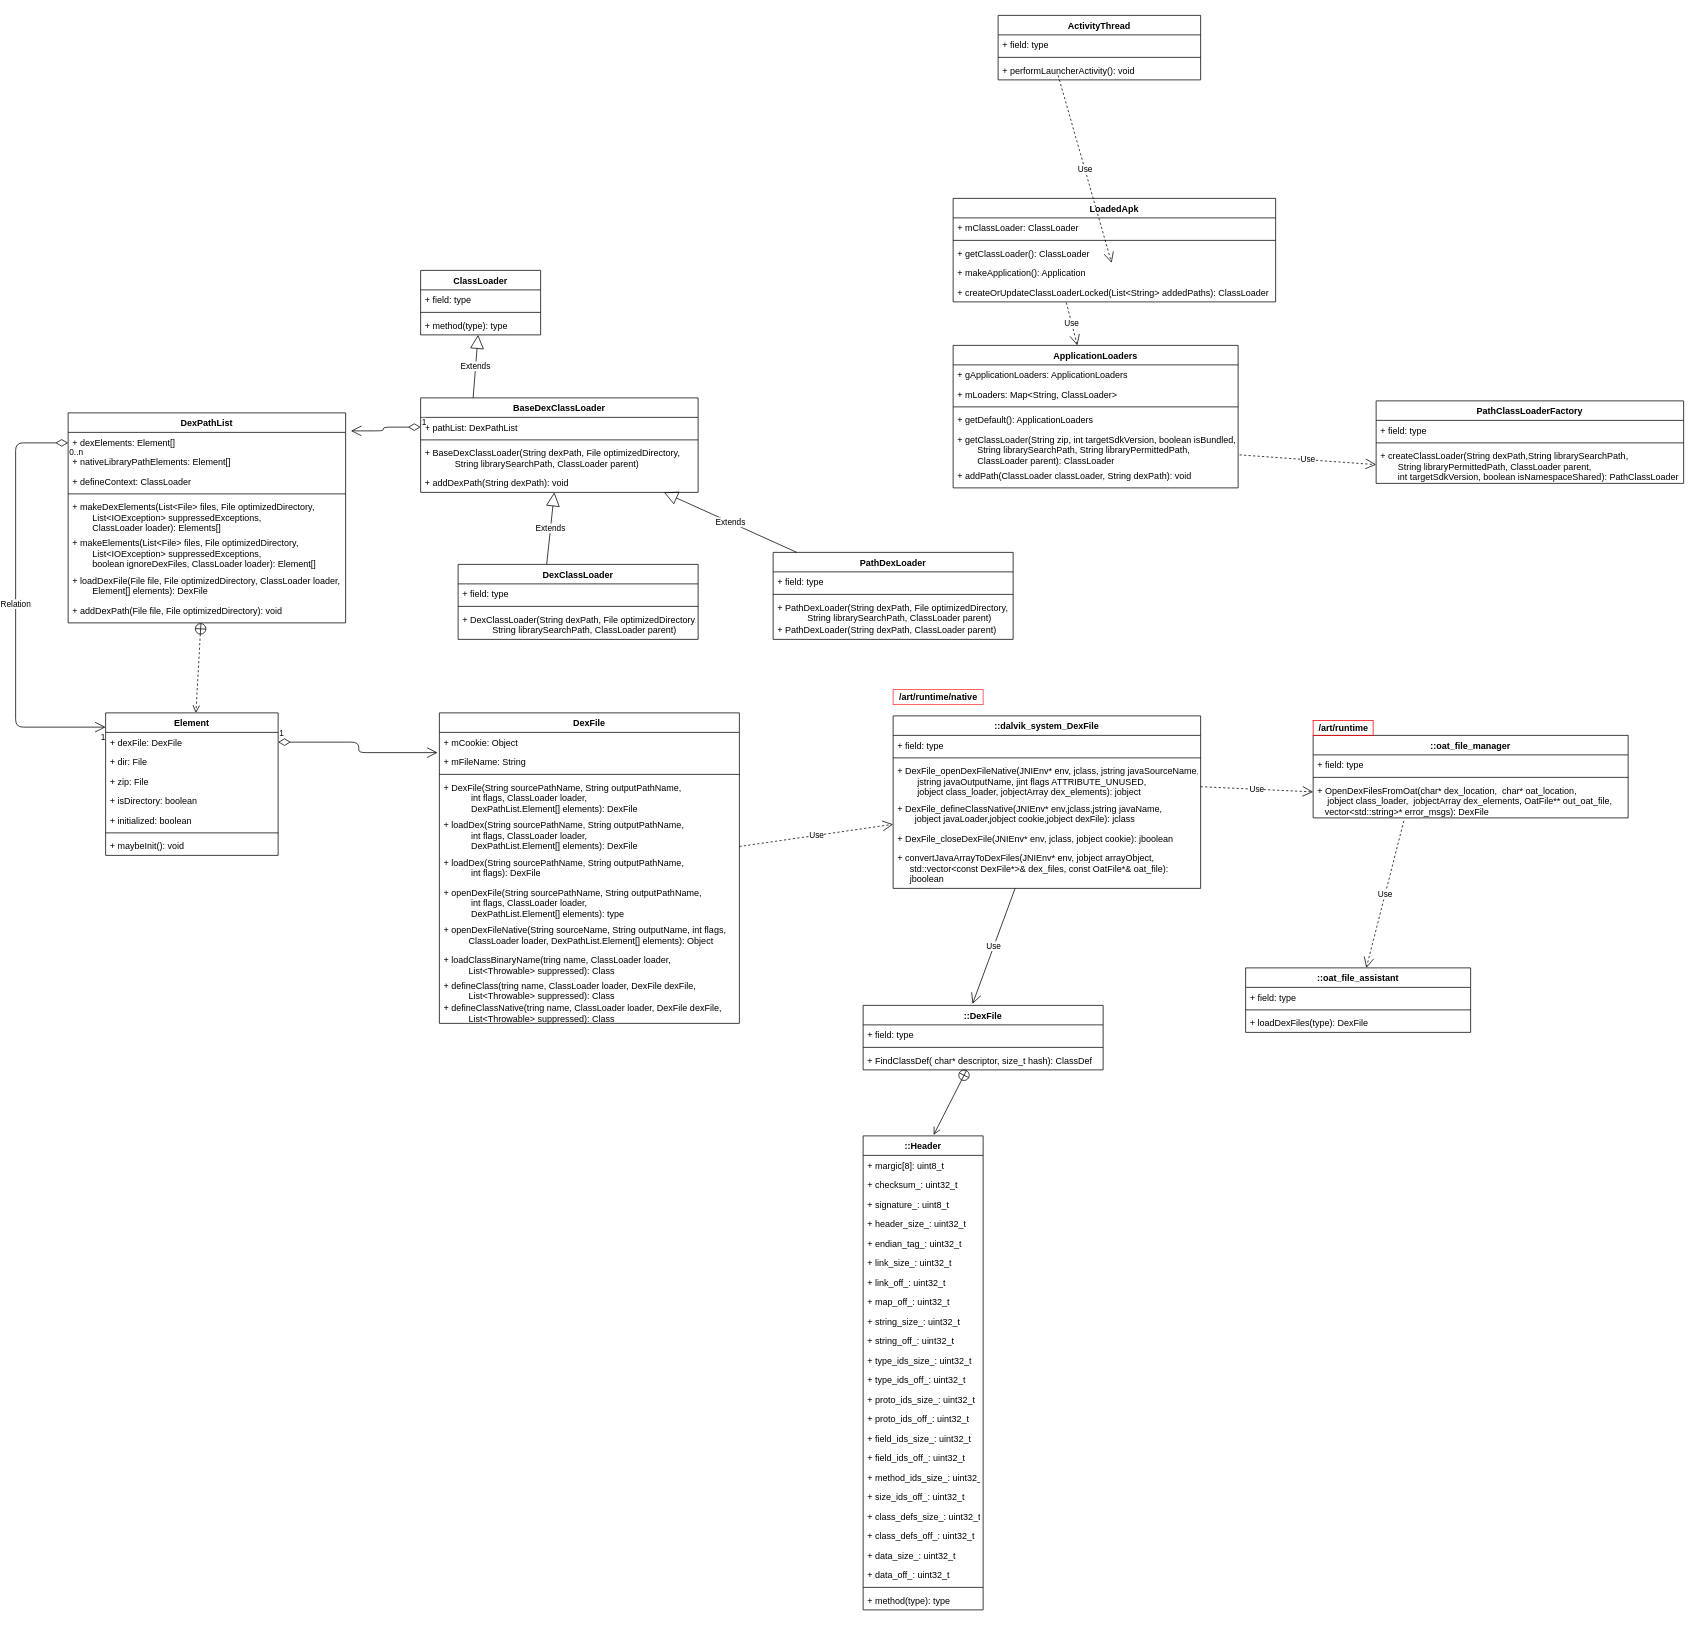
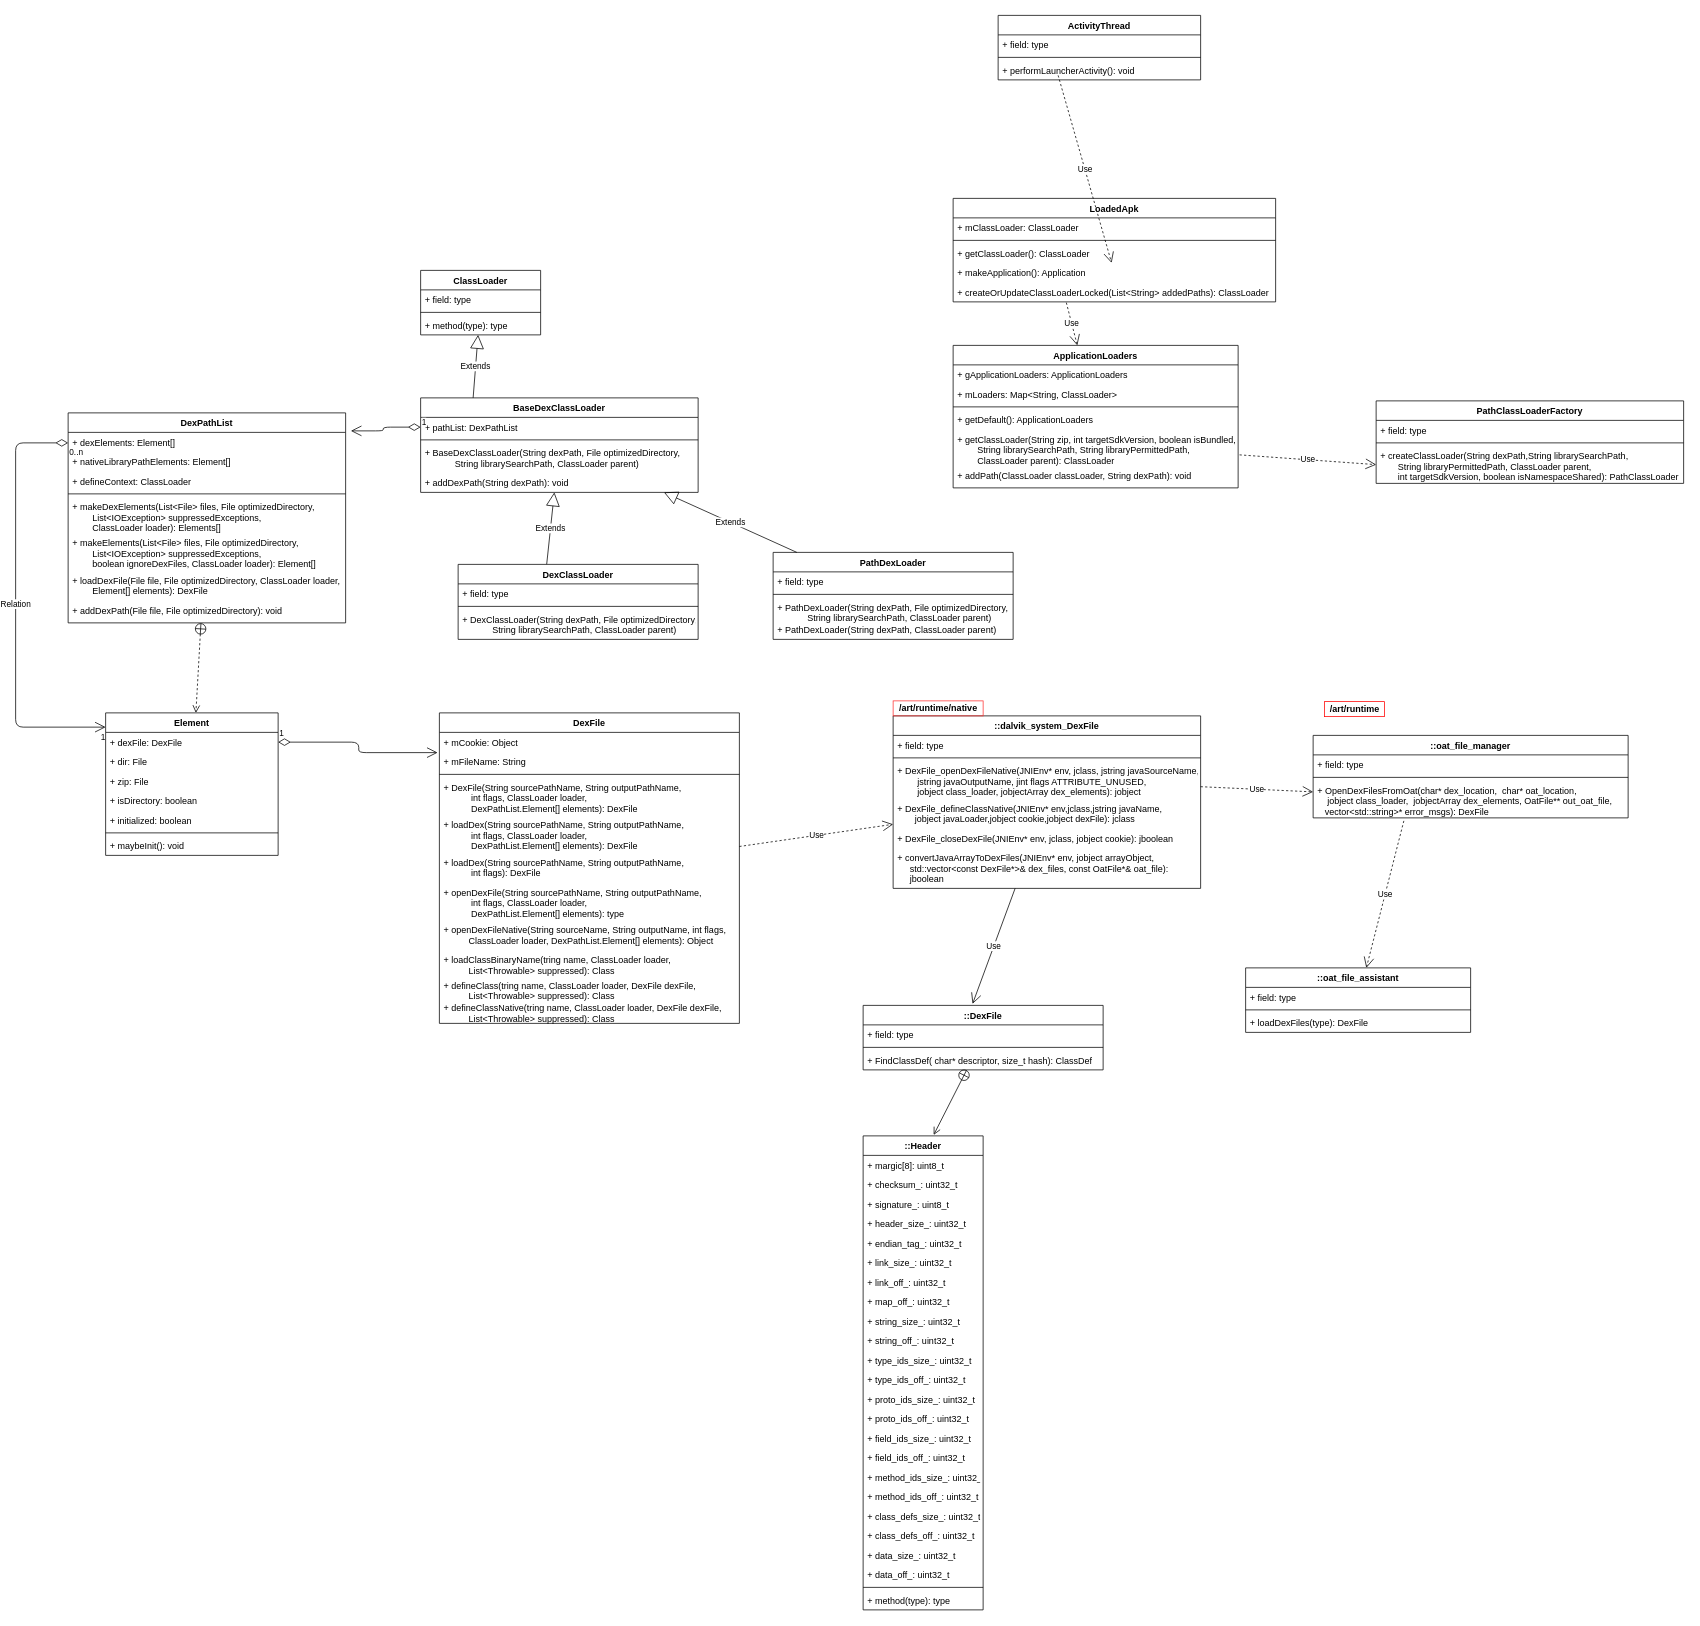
(938, 697) -> (938, 708)
(1343, 728) -> (1354, 709)
(923, 1497) -> (929, 1497)
